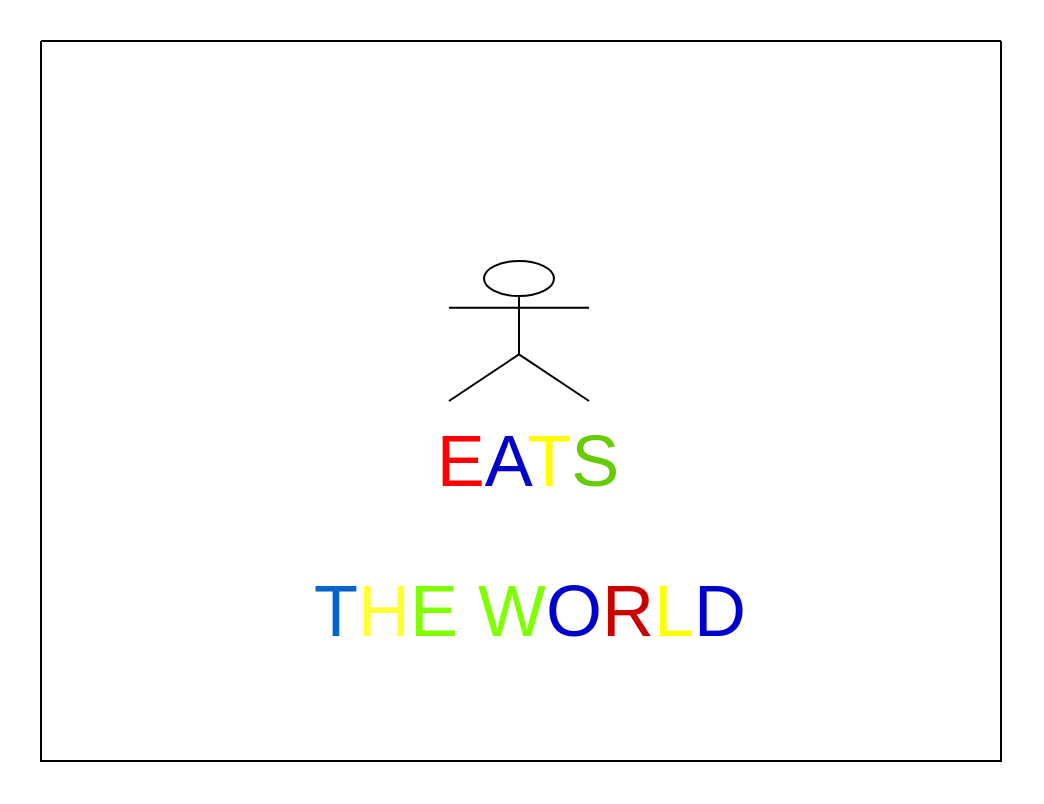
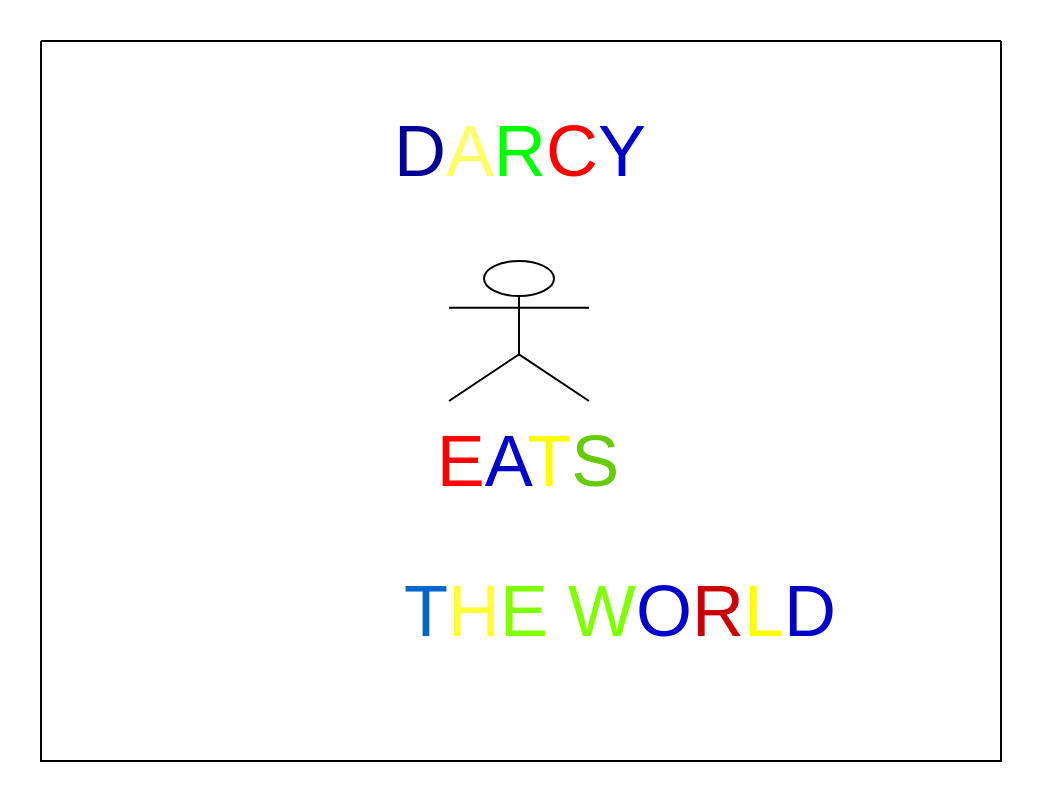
none -> (521, 151)
(531, 611) -> (621, 611)
